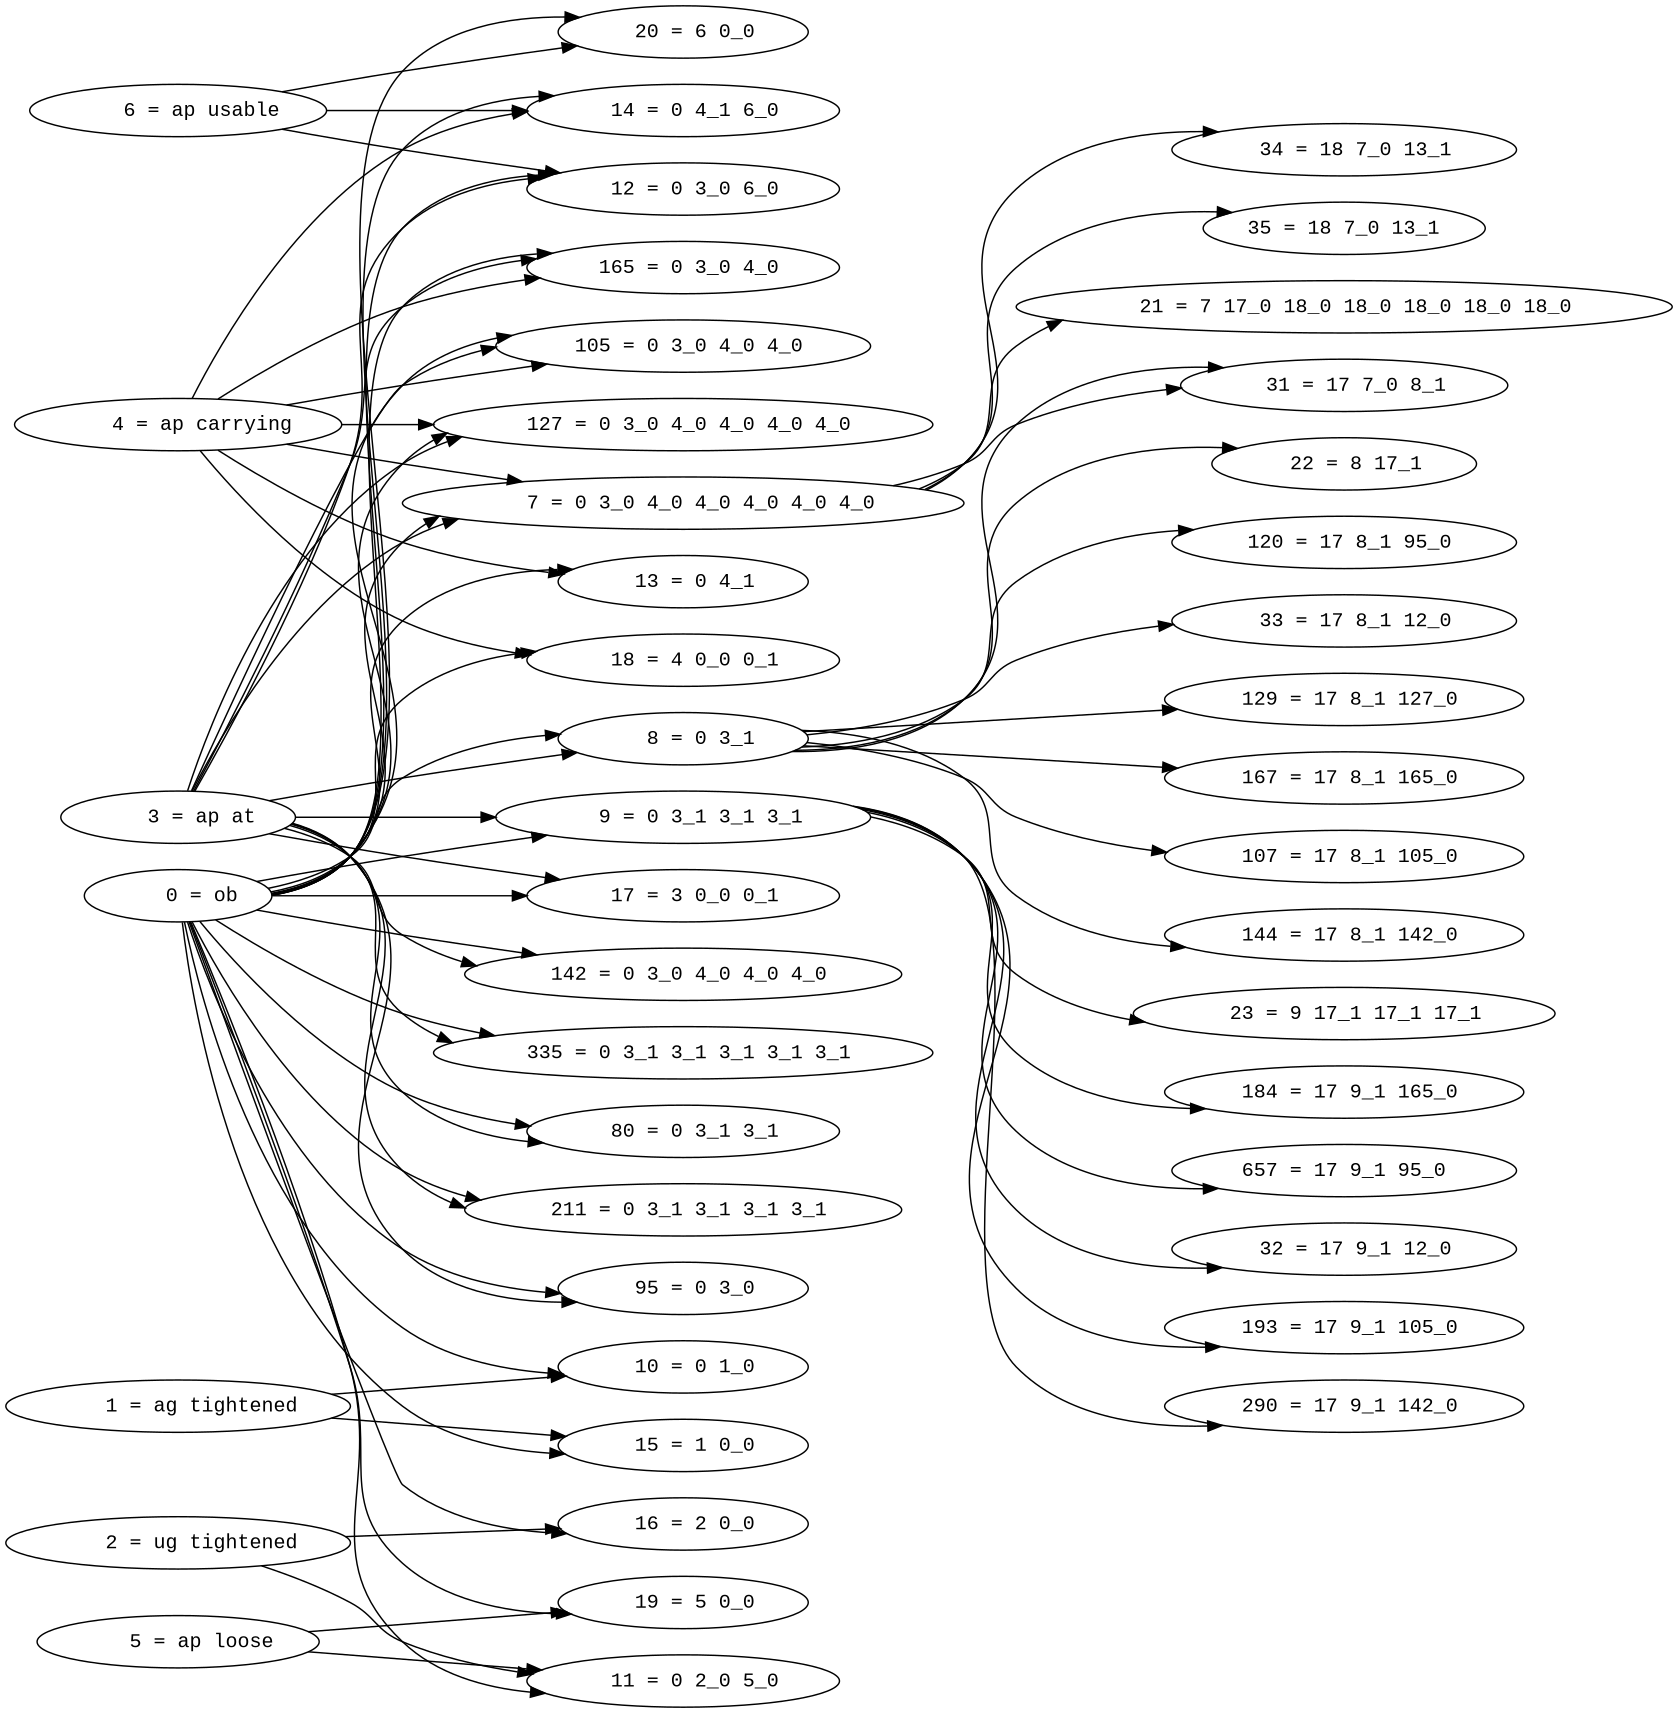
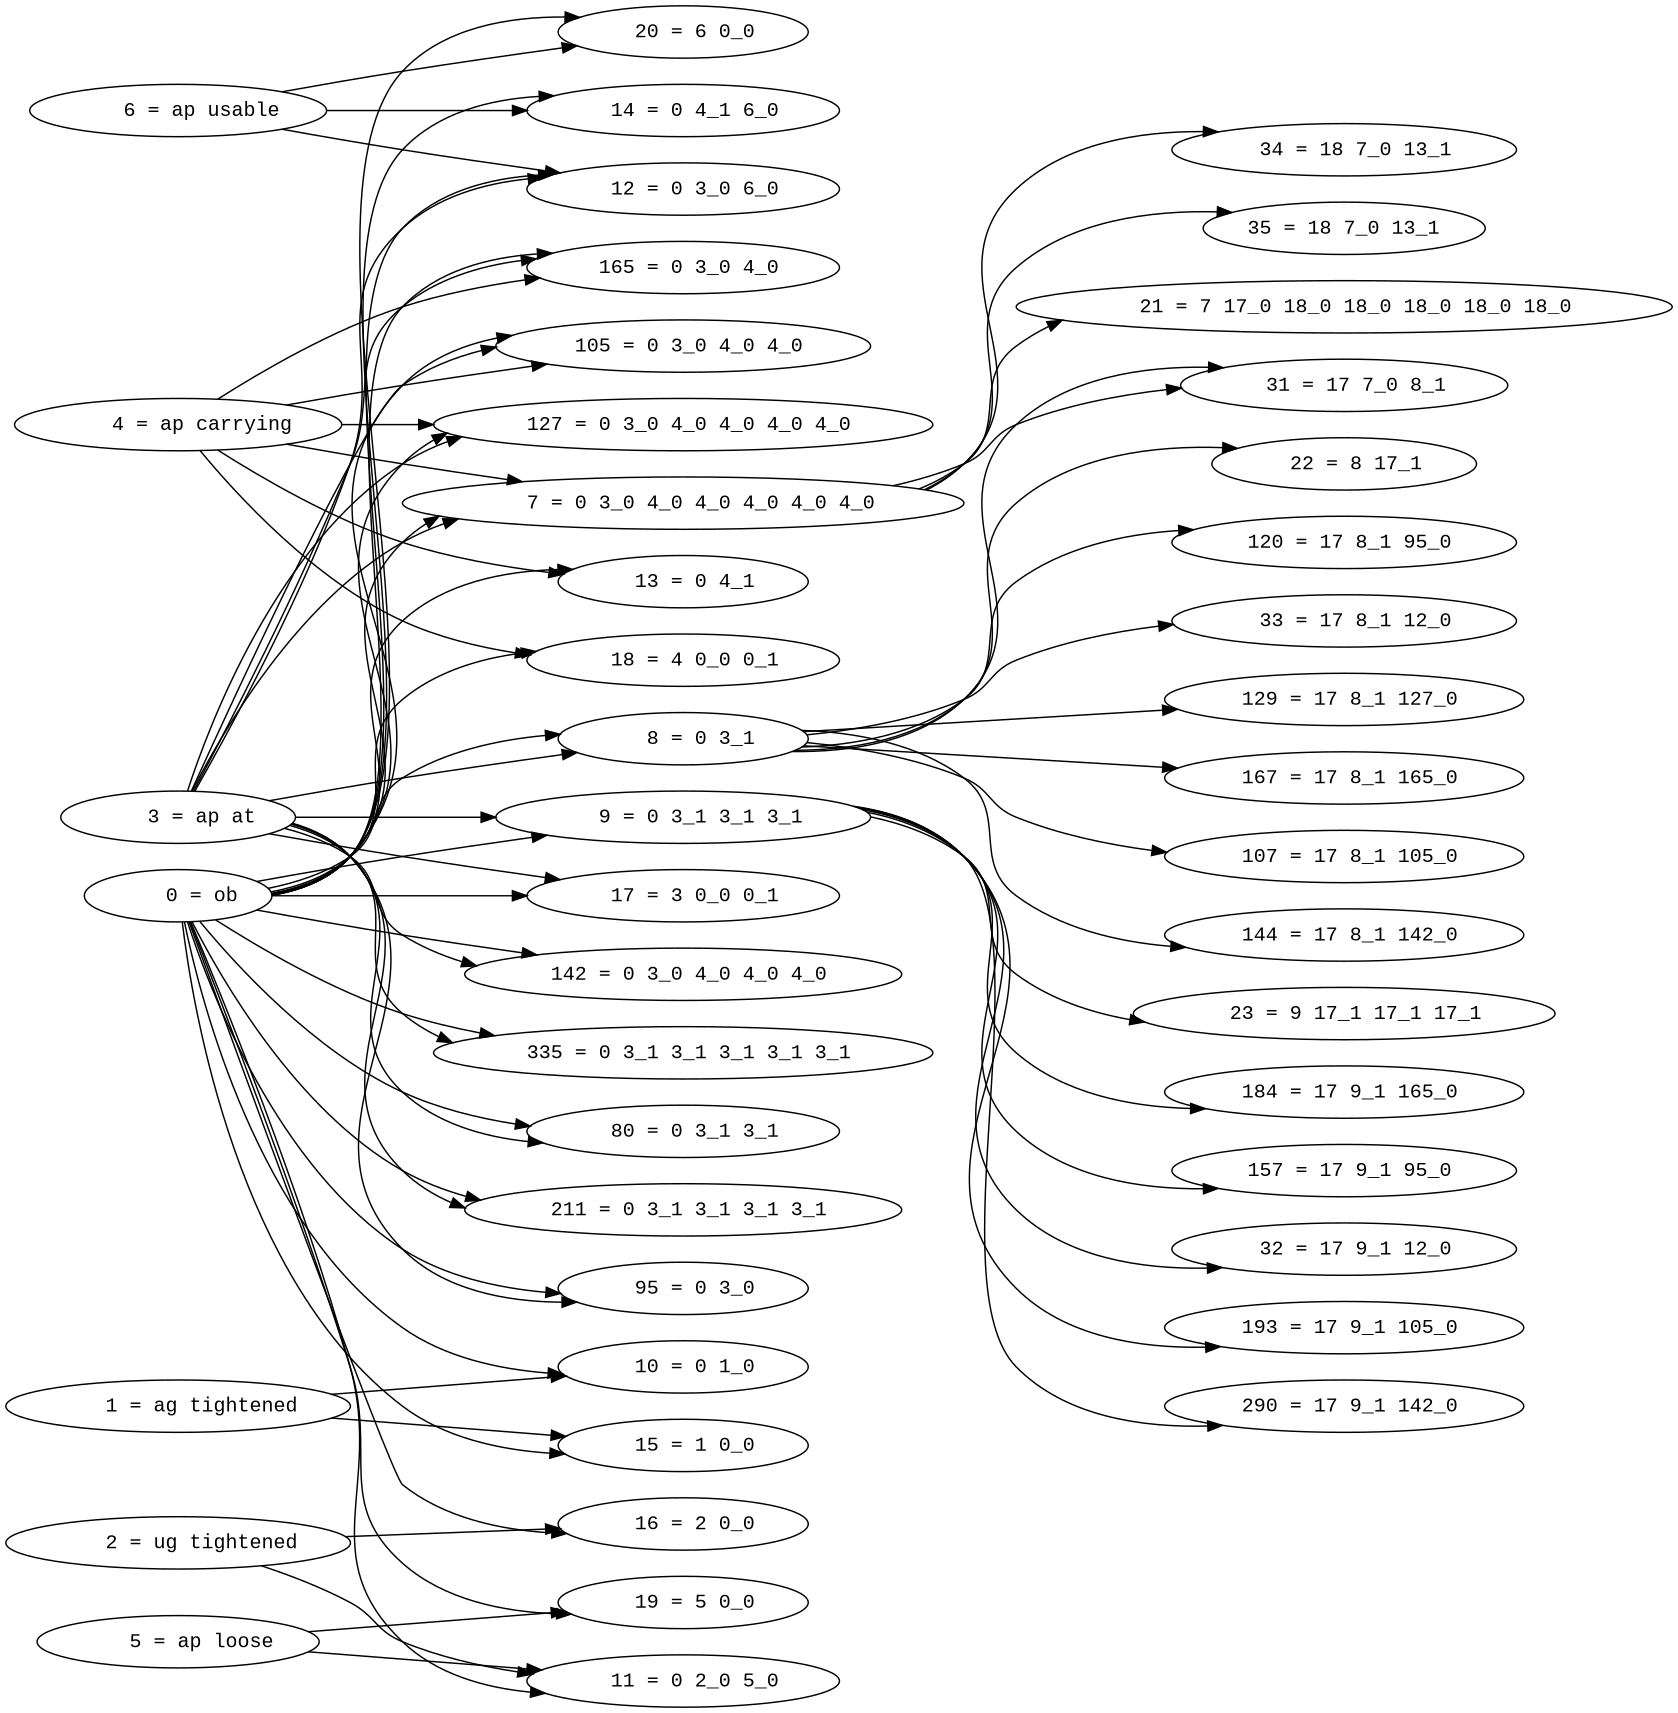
(319, 216) -> none
(1344, 1171) -> (1344, 1171)
